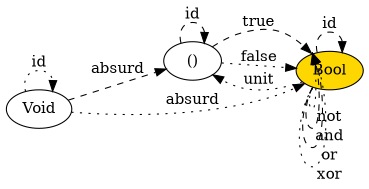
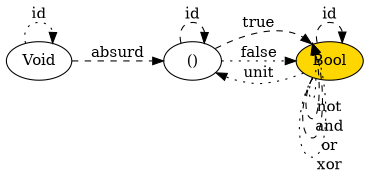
(184, 112) -> none
